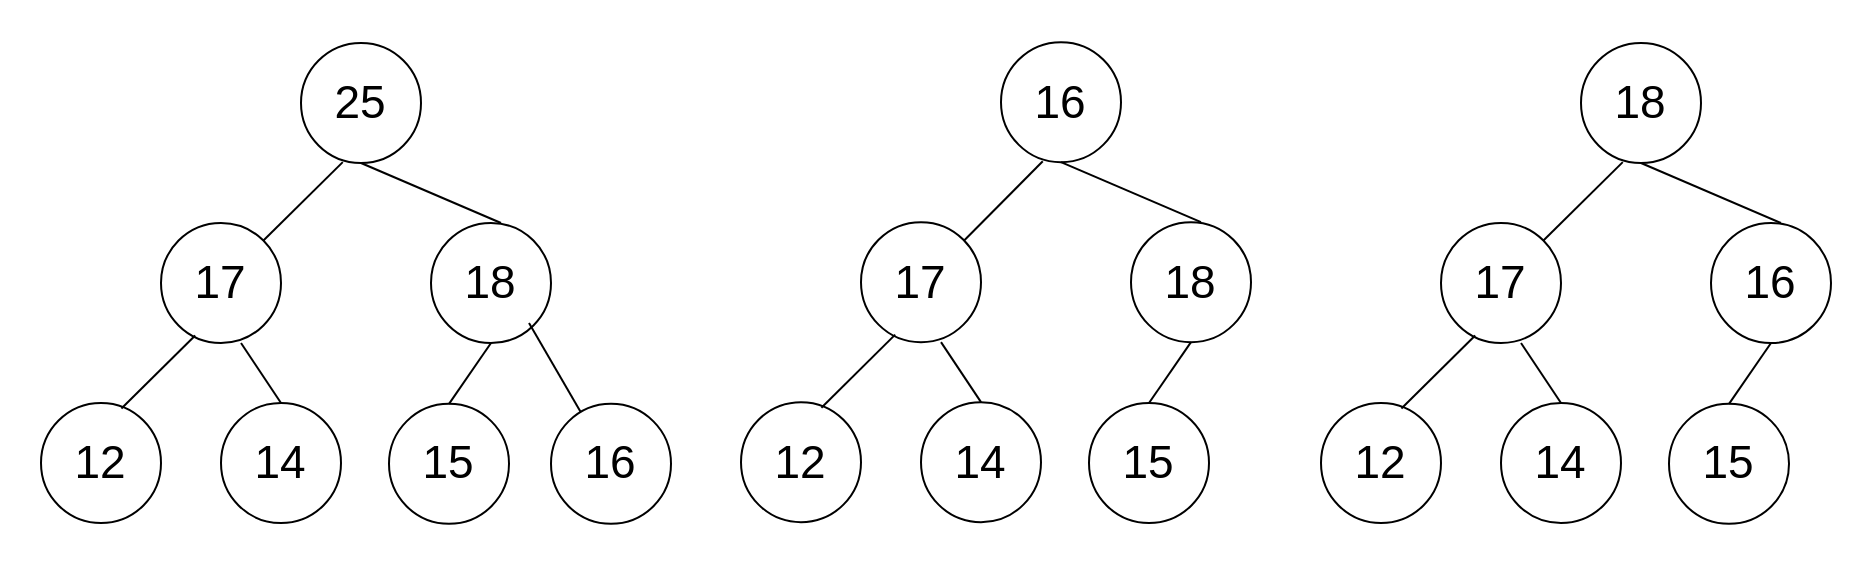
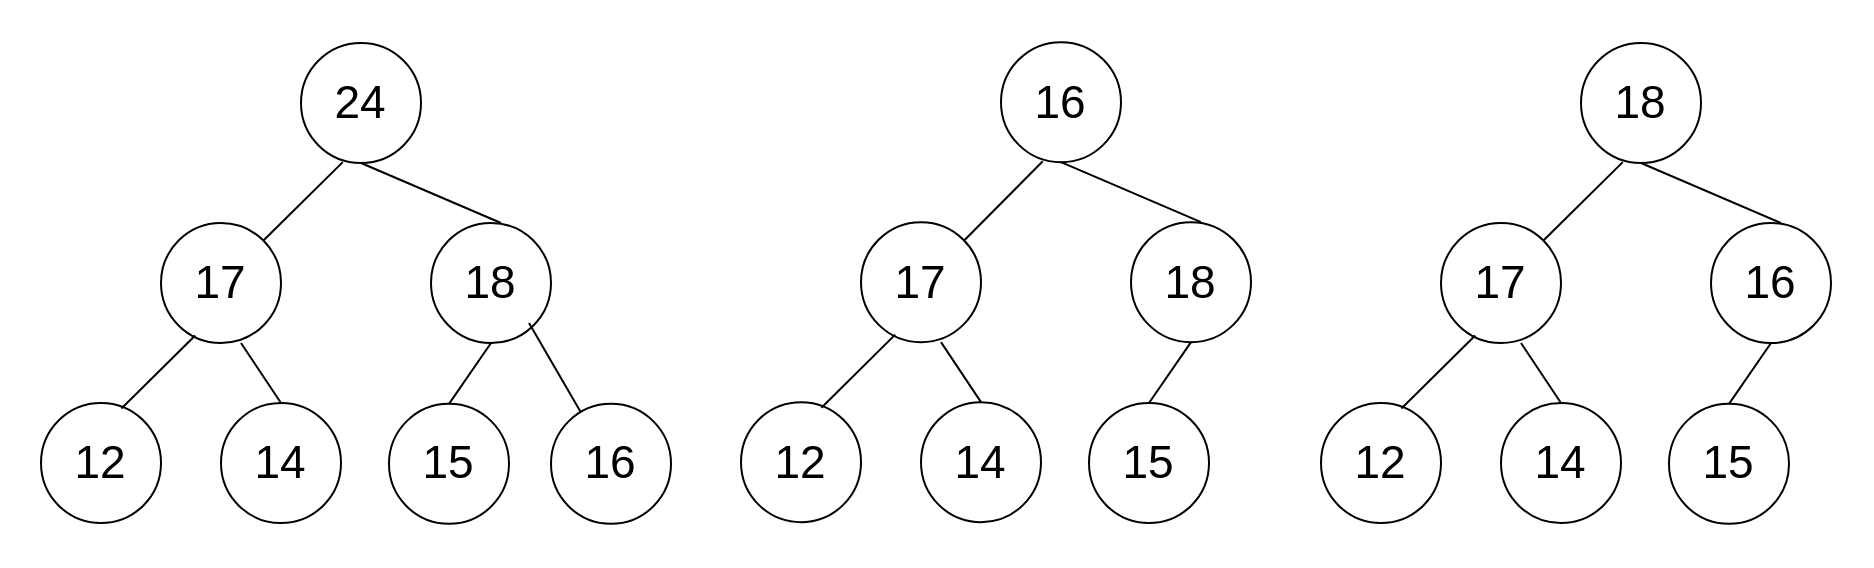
(361, 103) -> (361, 103)
